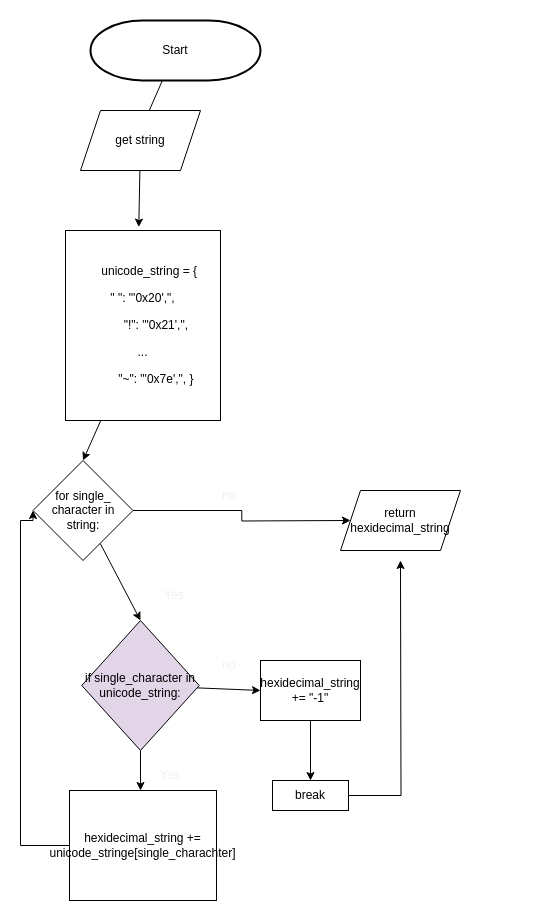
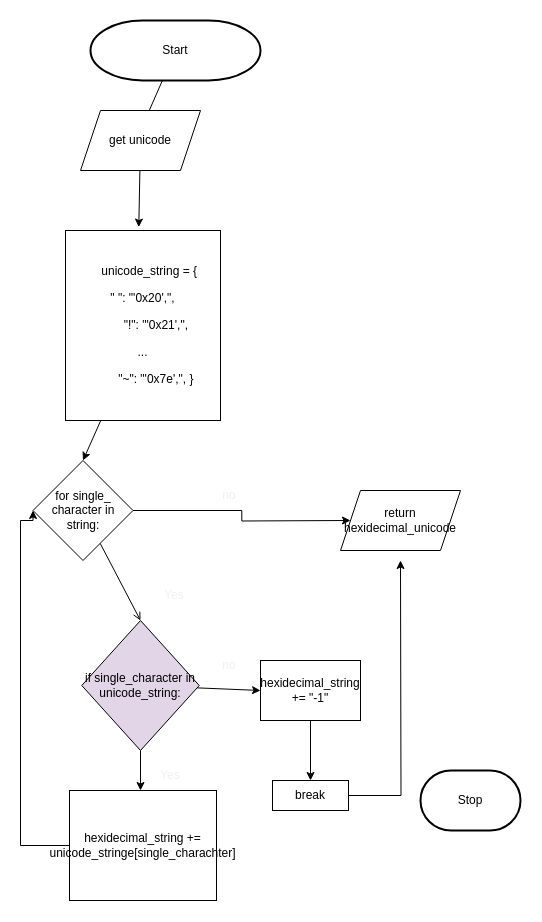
(141, 141) -> (141, 141)
(401, 521) -> (401, 521)
(137, 613) -> (137, 614)
none -> (471, 801)
